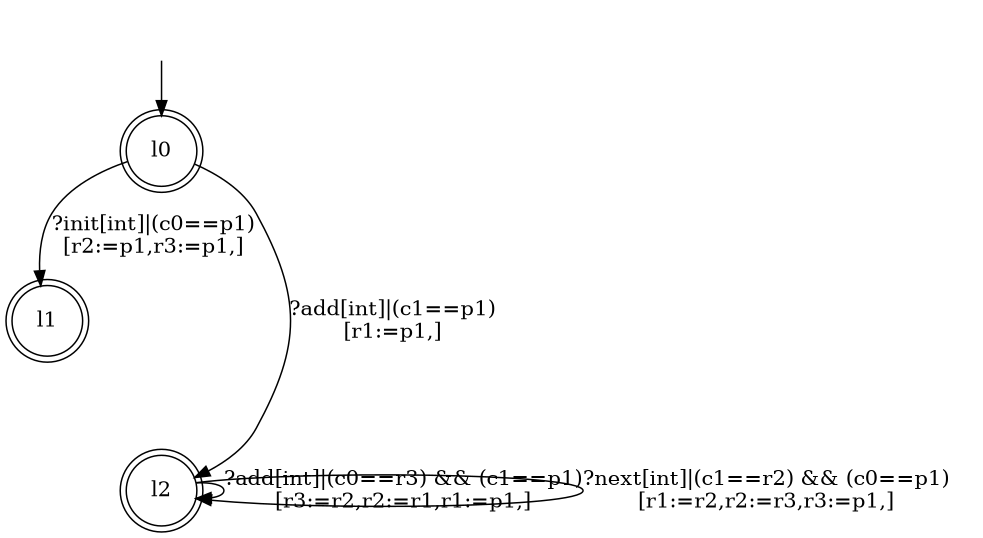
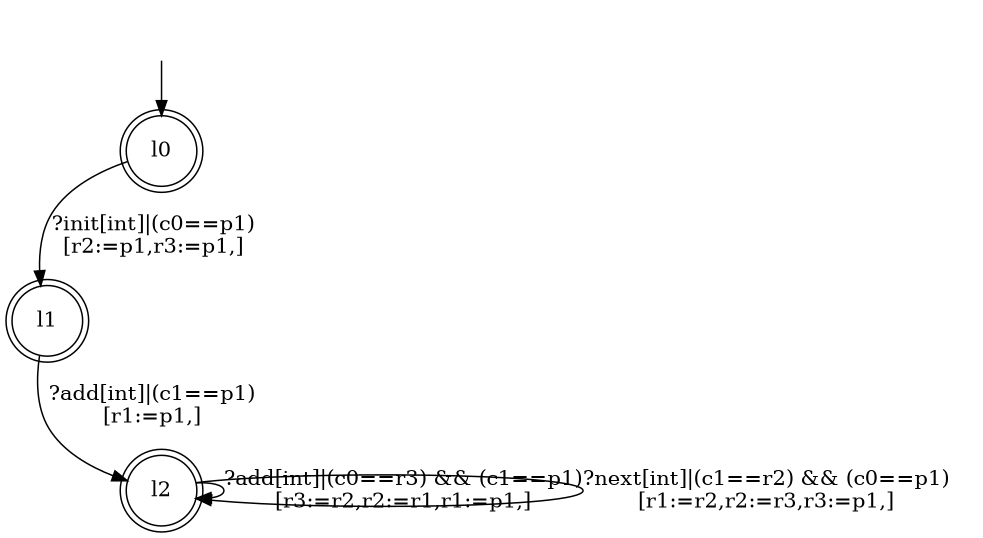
(290, 313) -> (51, 431)
